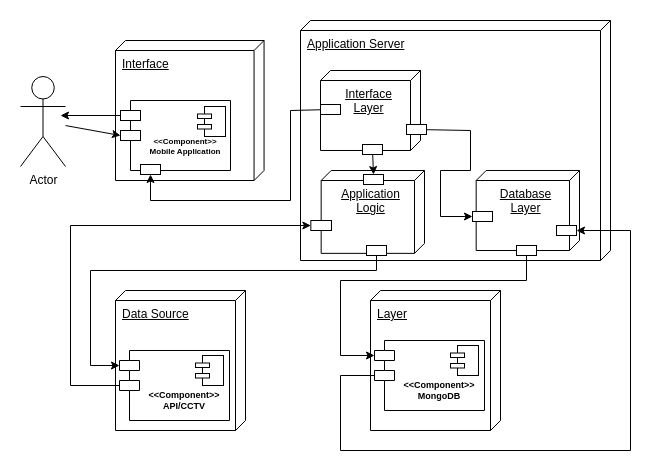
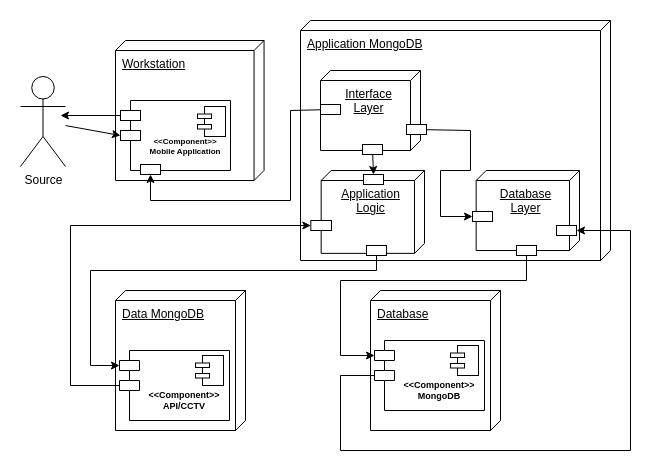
(362, 45) -> (365, 45)
(153, 65) -> (158, 65)
(44, 181) -> (44, 181)
(158, 315) -> (161, 315)
(394, 315) -> (404, 315)
